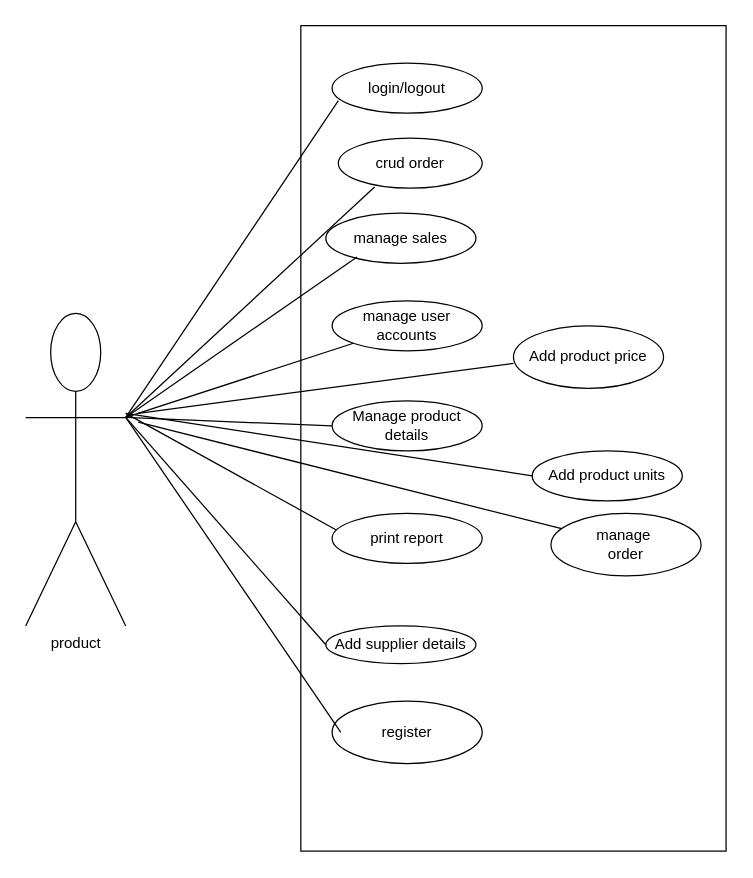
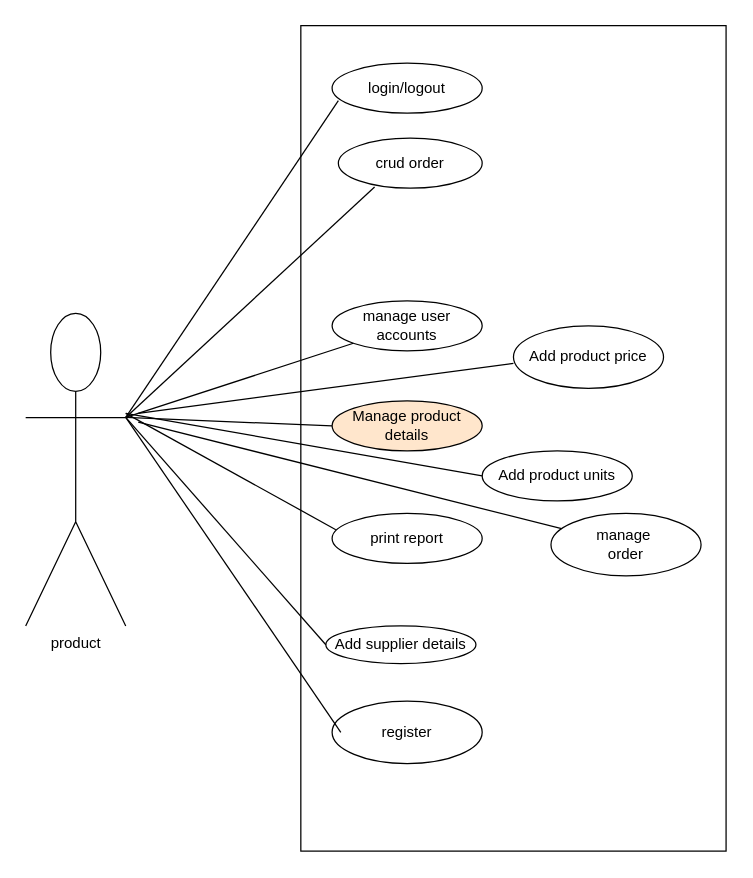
(401, 238) -> none
(245, 334) -> none
(407, 426) -> (407, 426)
(607, 476) -> (557, 476)
